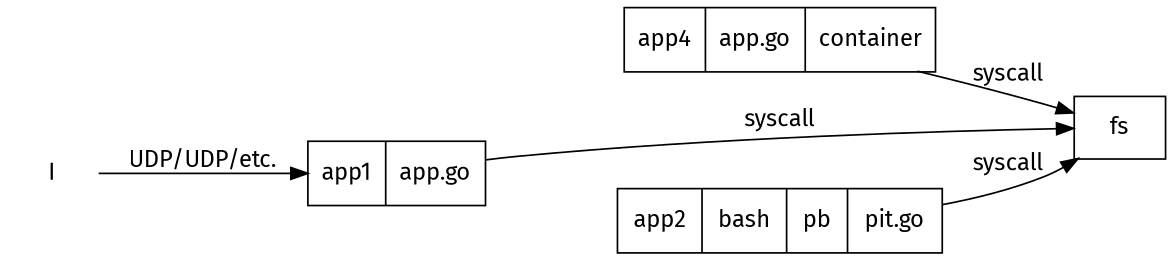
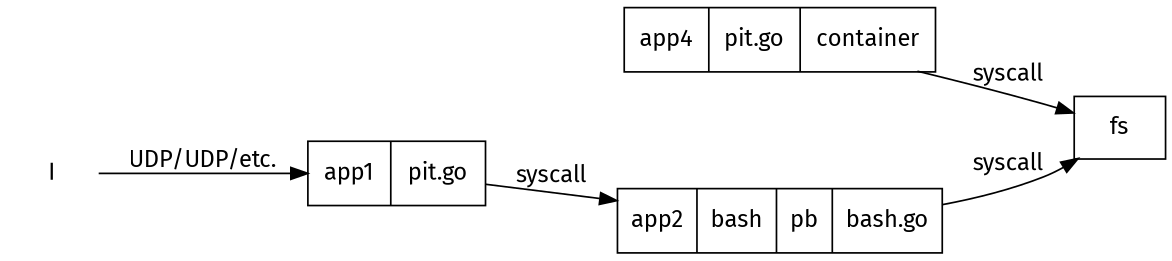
(755, 39) -> (754, 39)
(771, 139) -> (543, 191)
(436, 173) -> (438, 173)
(895, 220) -> (887, 220)
